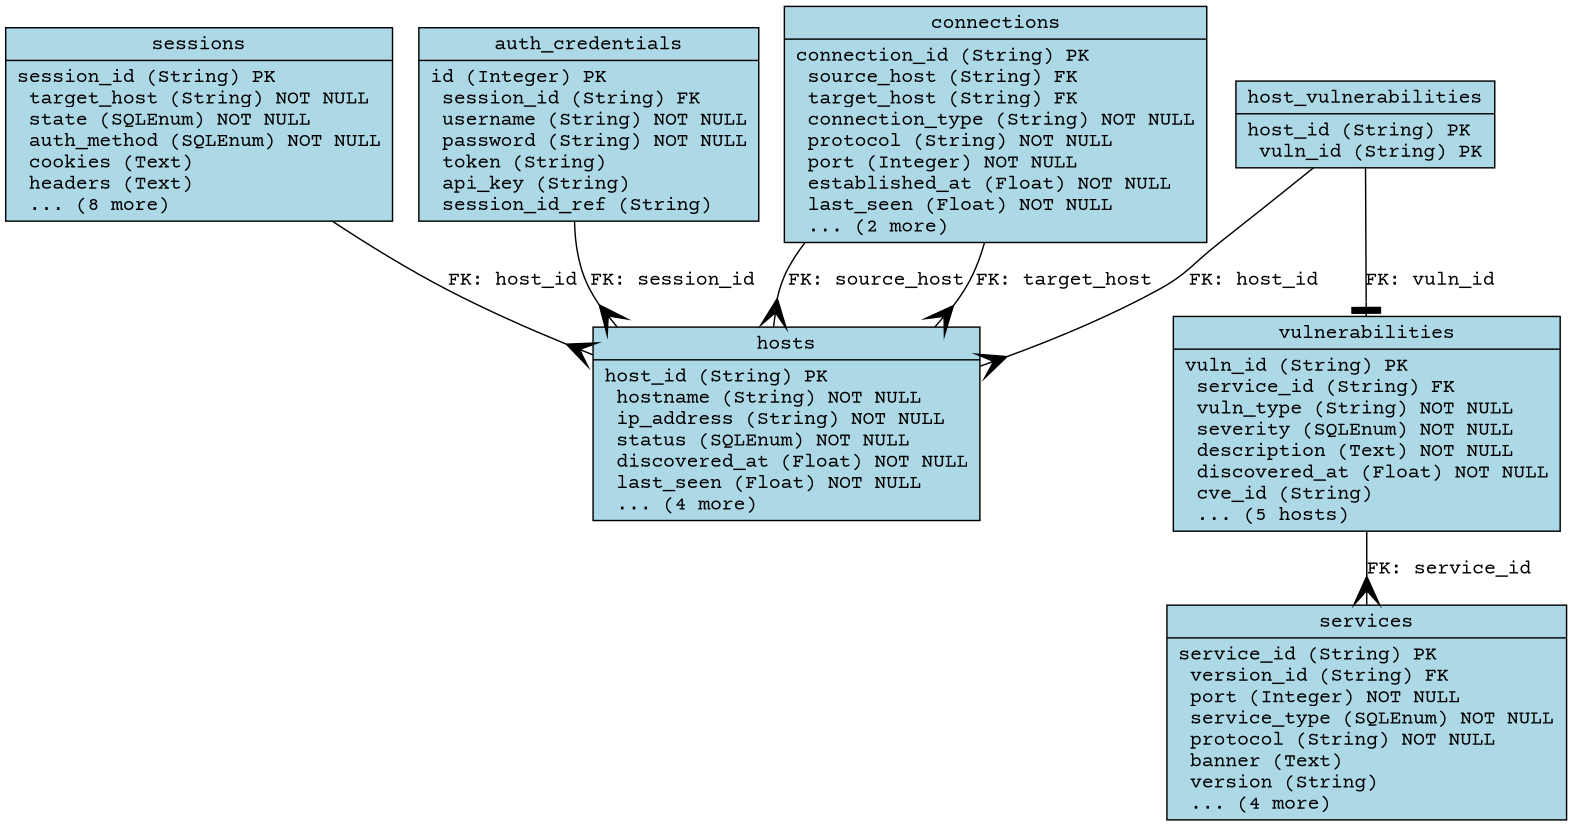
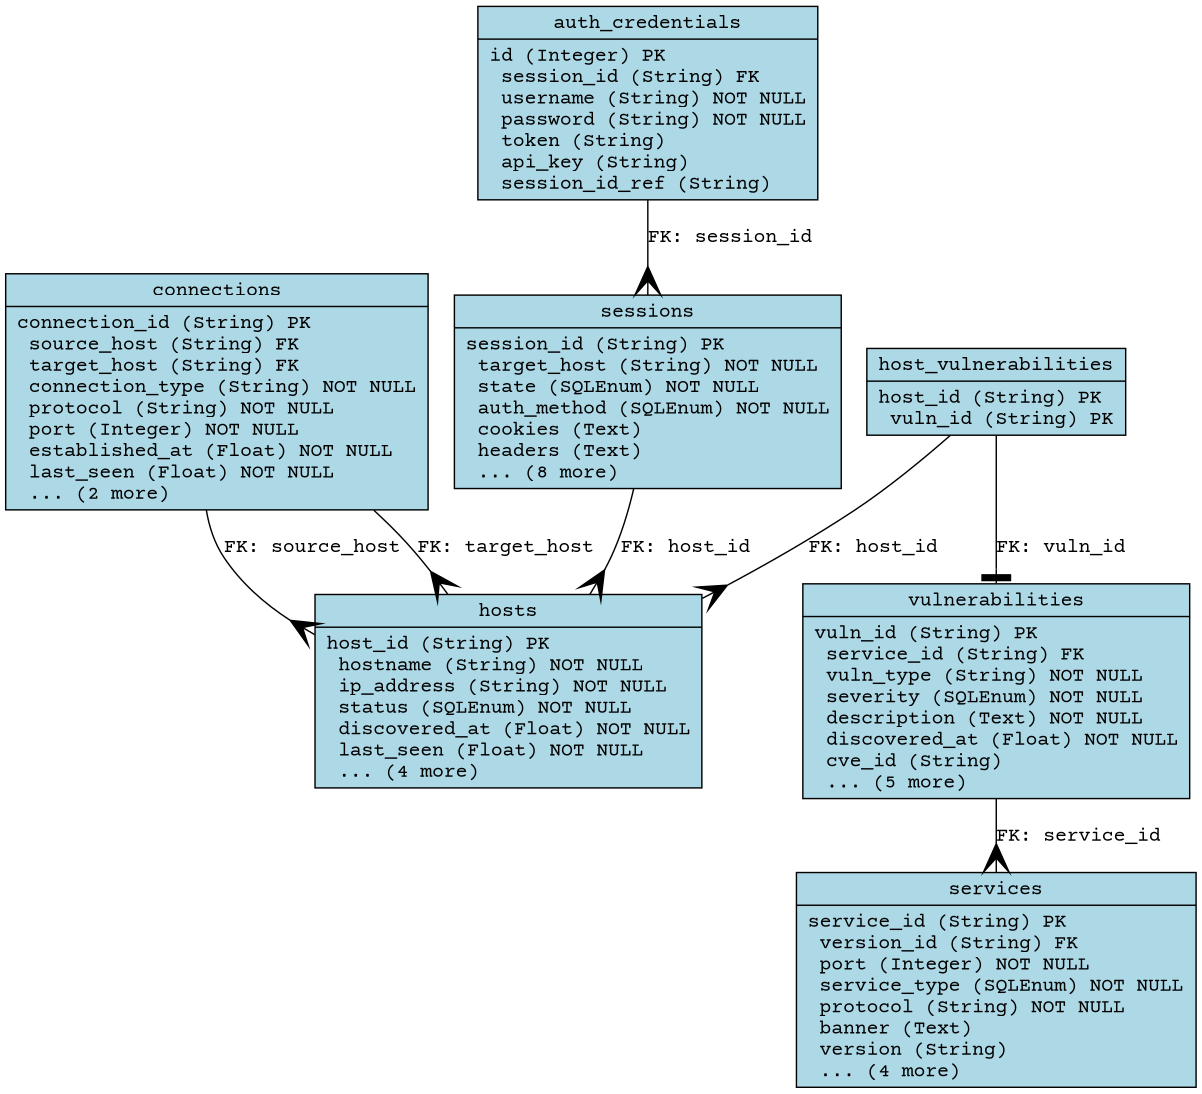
(580, 265) -> (648, 233)
(1267, 514) -> (891, 782)
